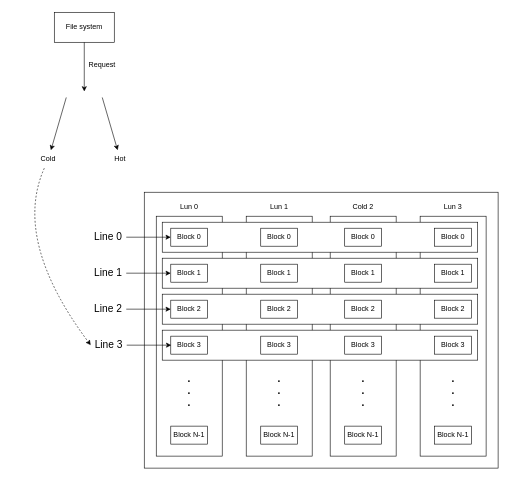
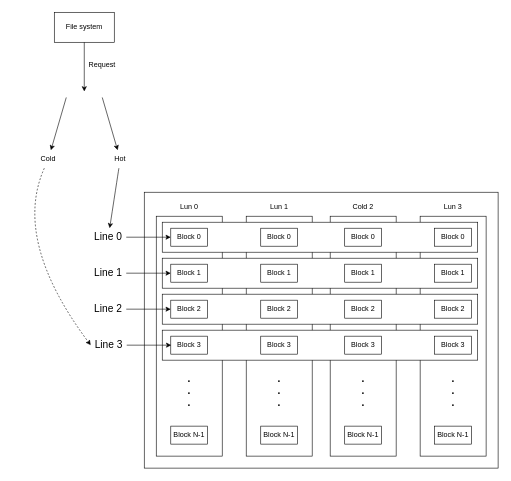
none -> (115, 197)
